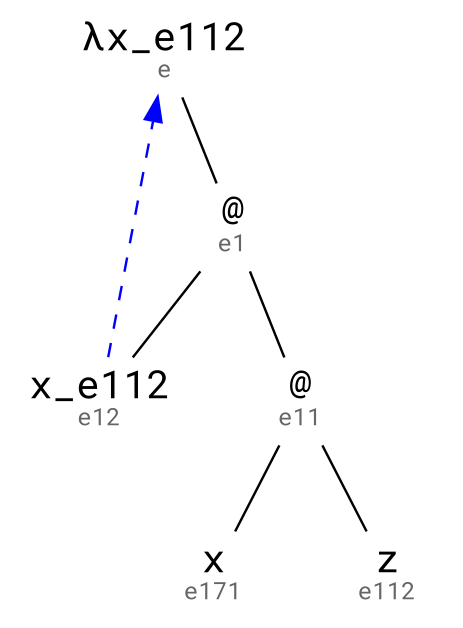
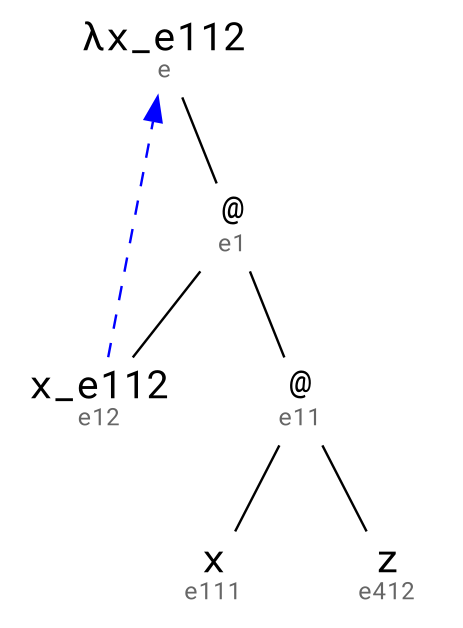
(214, 592) -> (214, 592)
(388, 592) -> (388, 592)
